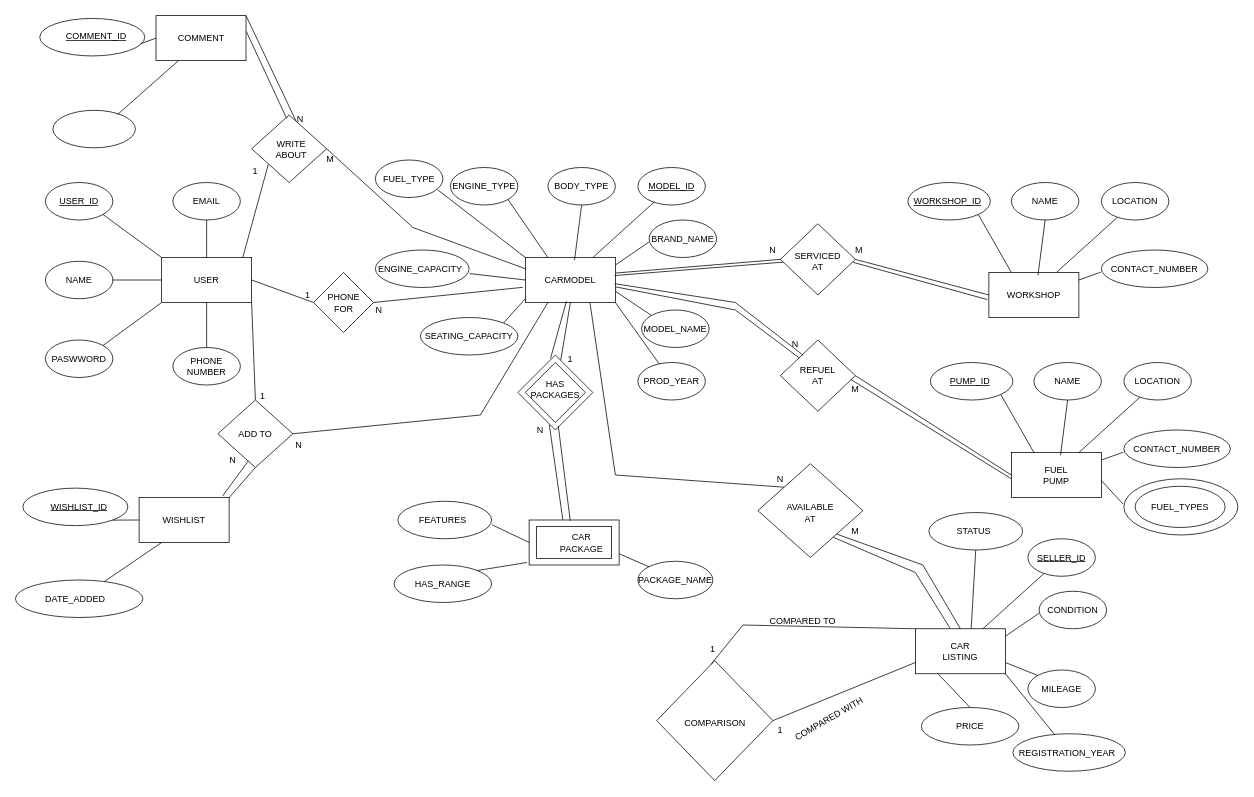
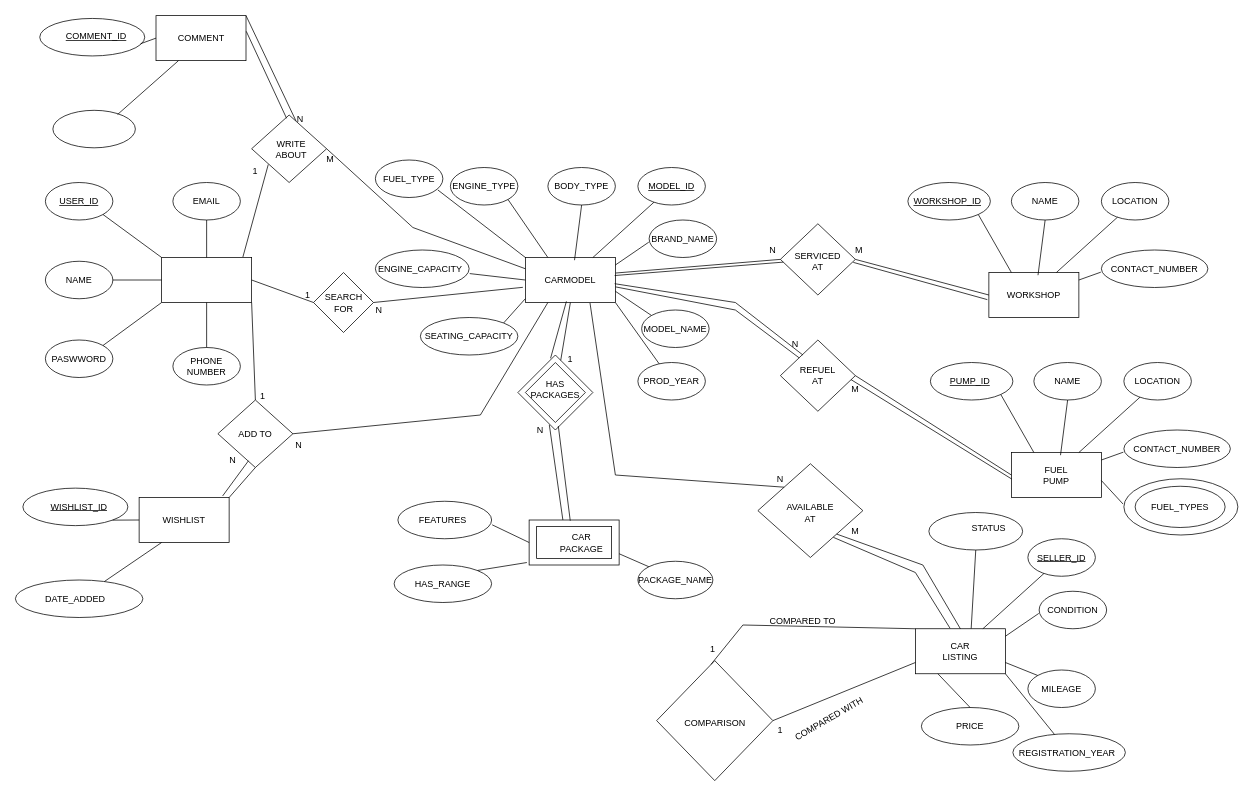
(207, 280) -> none
(344, 303) -> (344, 303)
(974, 531) -> (989, 527)
